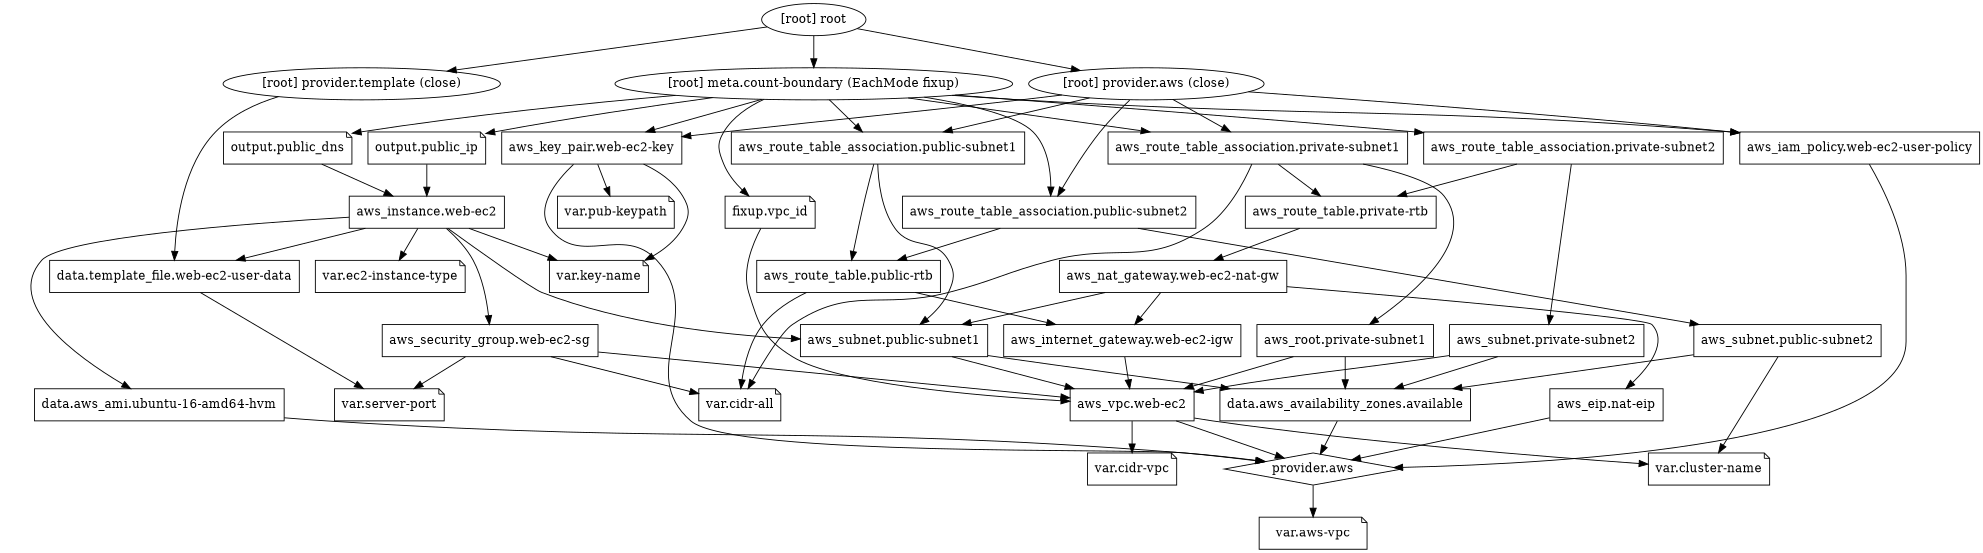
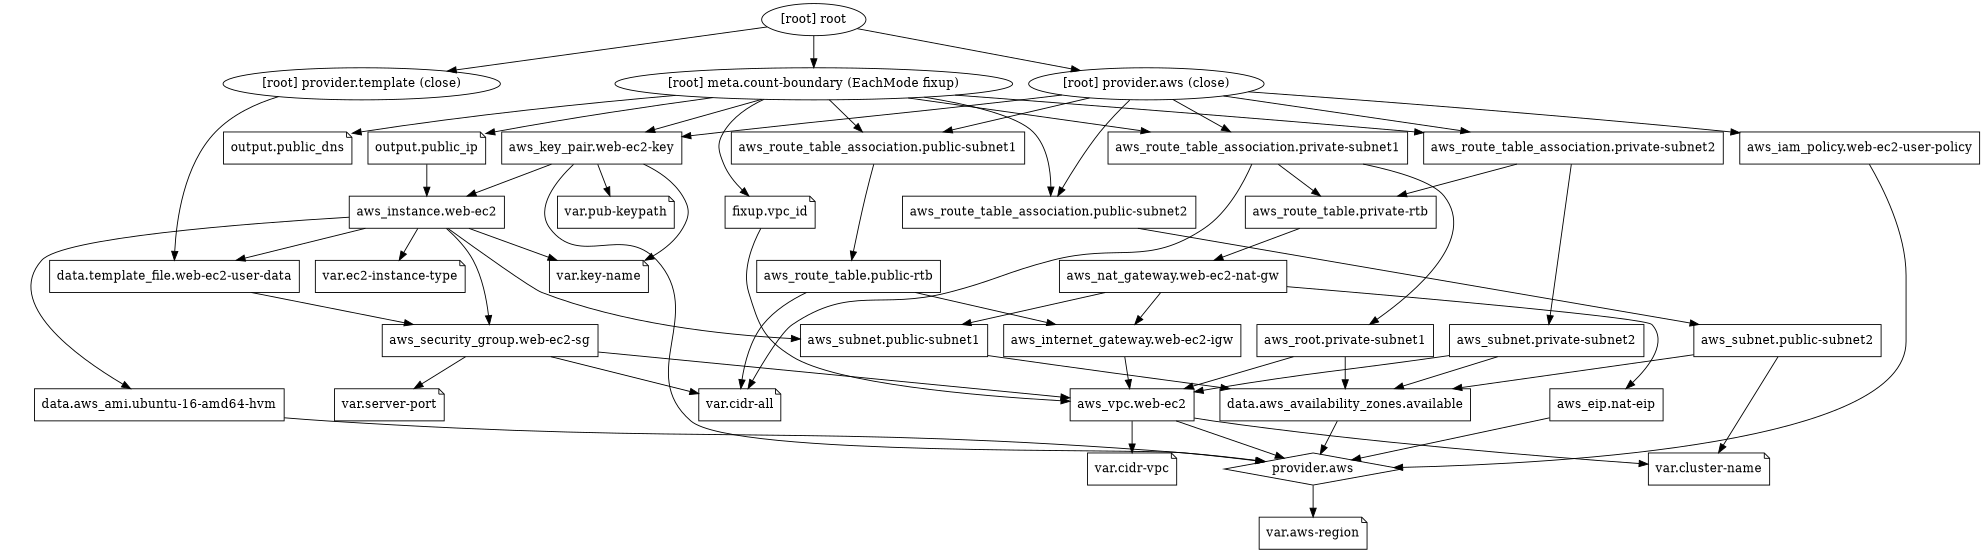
(1341, 112) -> none
none -> (1342, 113)
(353, 178) -> (513, 179)
(953, 243) -> none
(923, 244) -> none
(278, 338) -> (328, 308)
(1009, 372) -> none
(1313, 533) -> (1313, 533)
